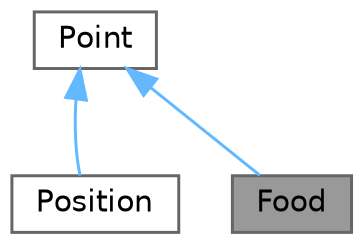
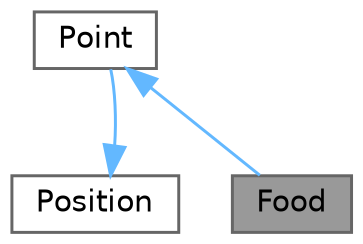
(76, 138) -> (115, 107)
